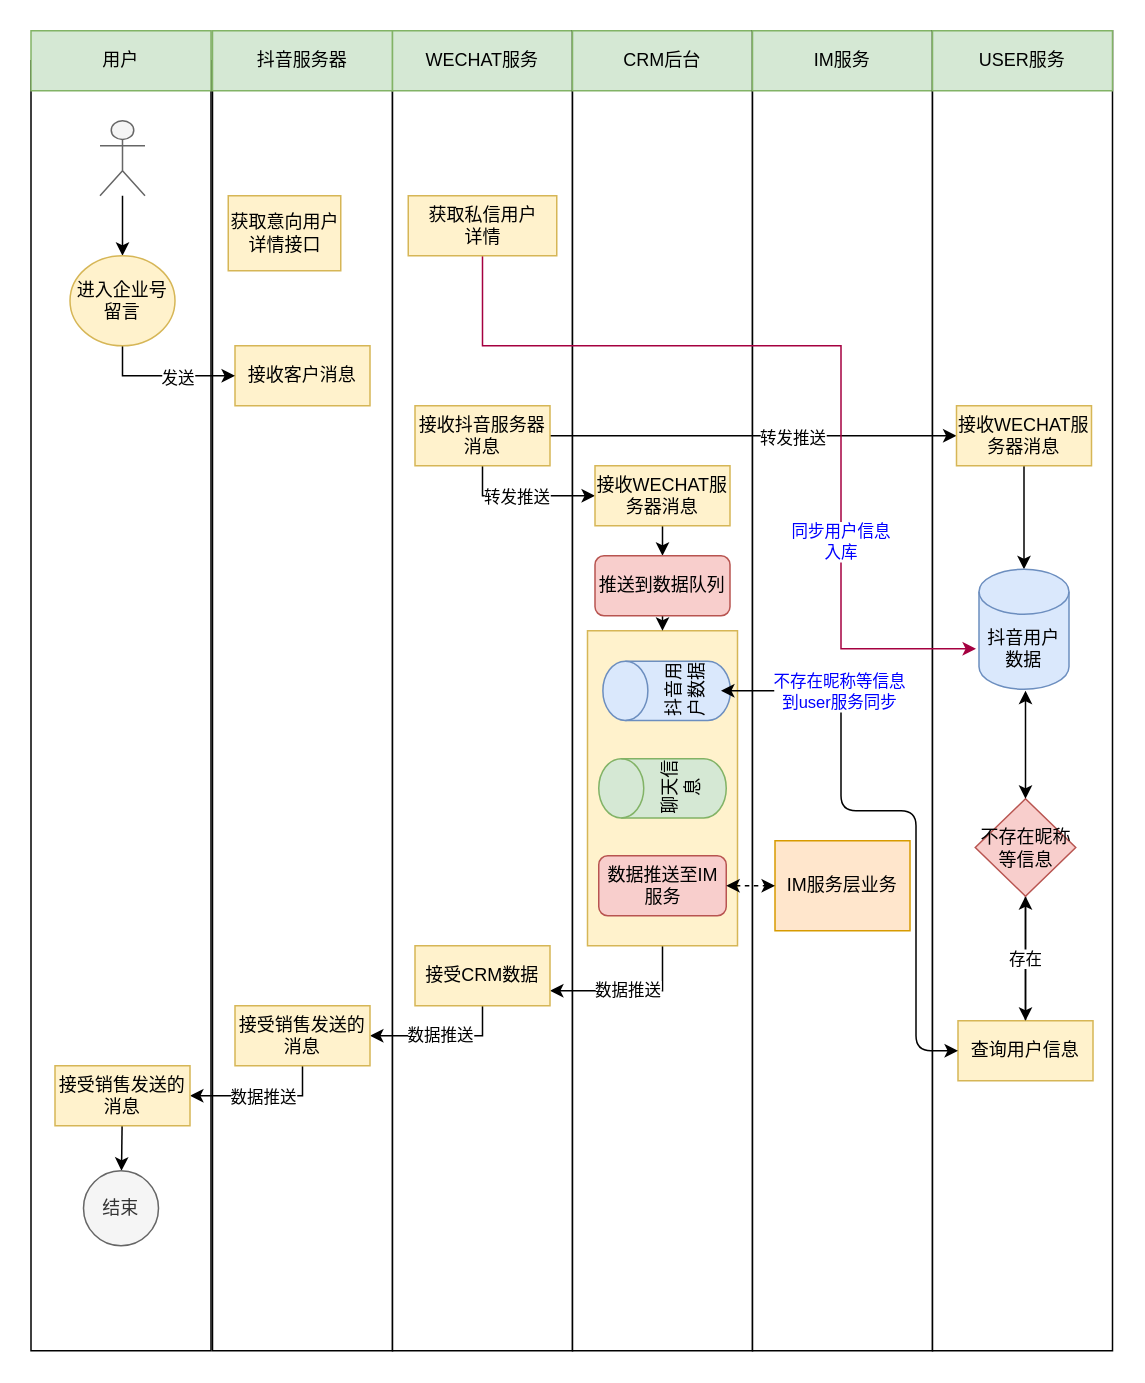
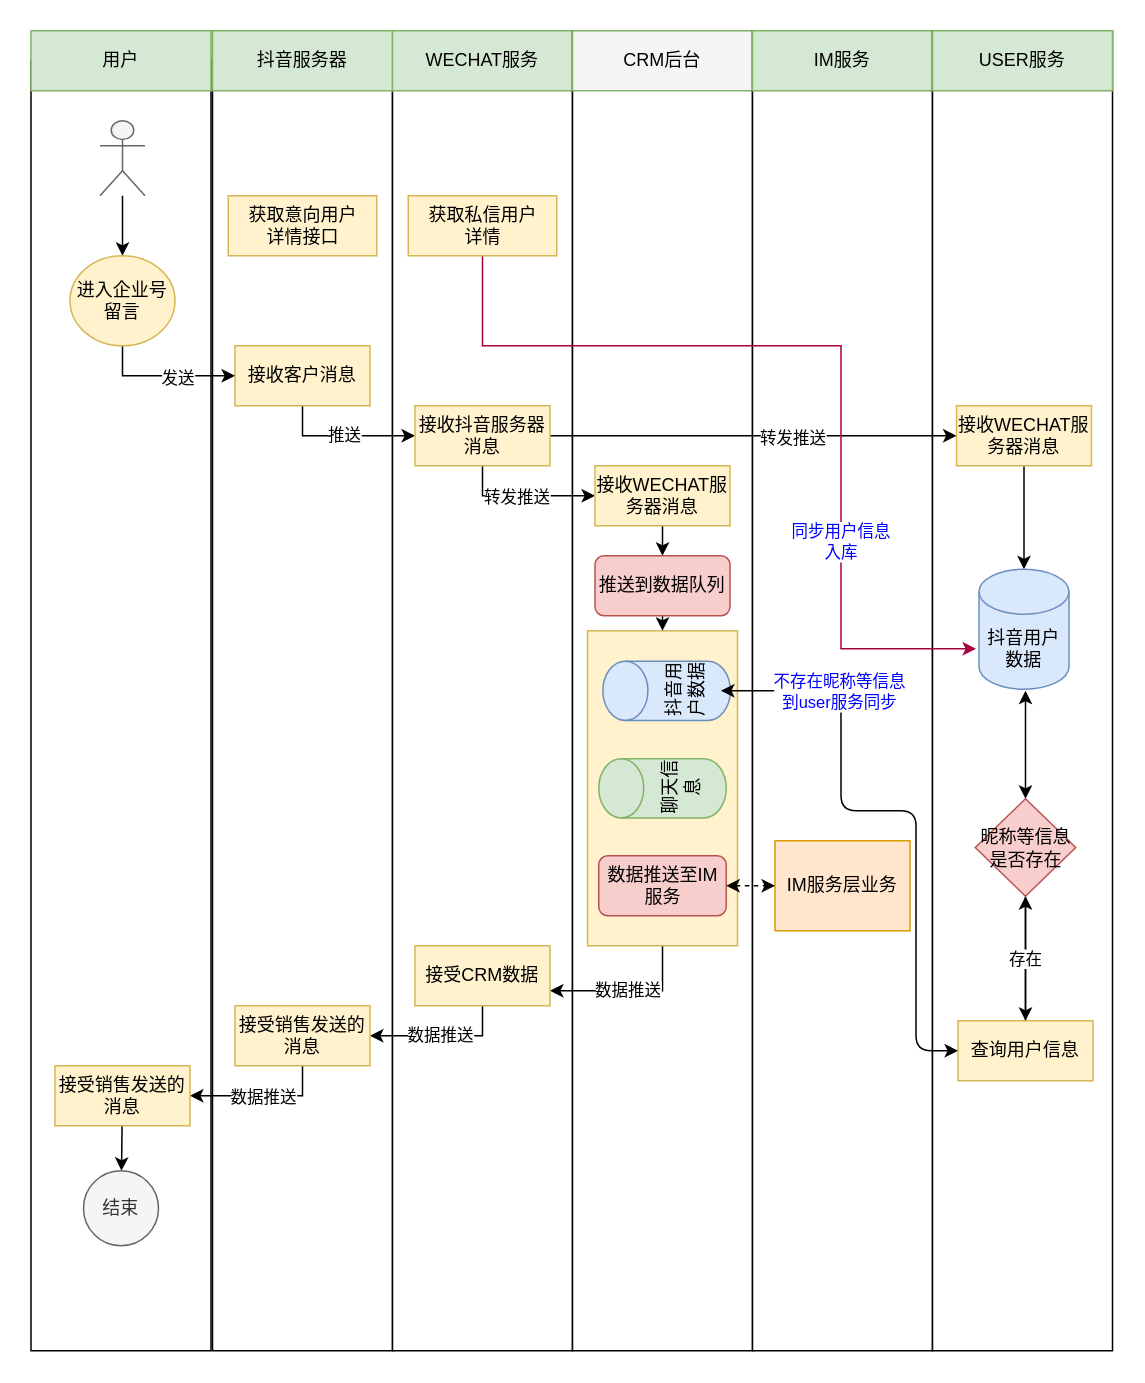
(662, 61) -> (662, 61)
(284, 233) -> (302, 226)
none -> (339, 436)
(1026, 848) -> (1026, 848)
